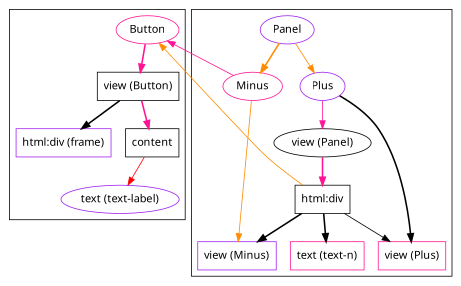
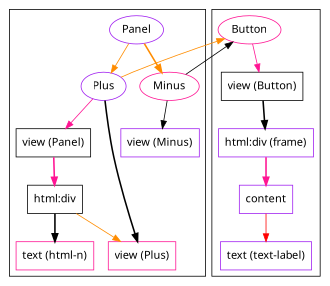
(143, 54) -> (255, 54)
(204, 60) -> (200, 65)
(144, 111) -> (266, 167)
(231, 120) -> (169, 58)
(152, 143) -> (266, 199)
(323, 143) -> (53, 143)
(245, 167) -> (165, 111)
(120, 199) -> (266, 256)
(283, 225) -> none
(364, 225) -> (95, 225)
(327, 256) -> (55, 256)
